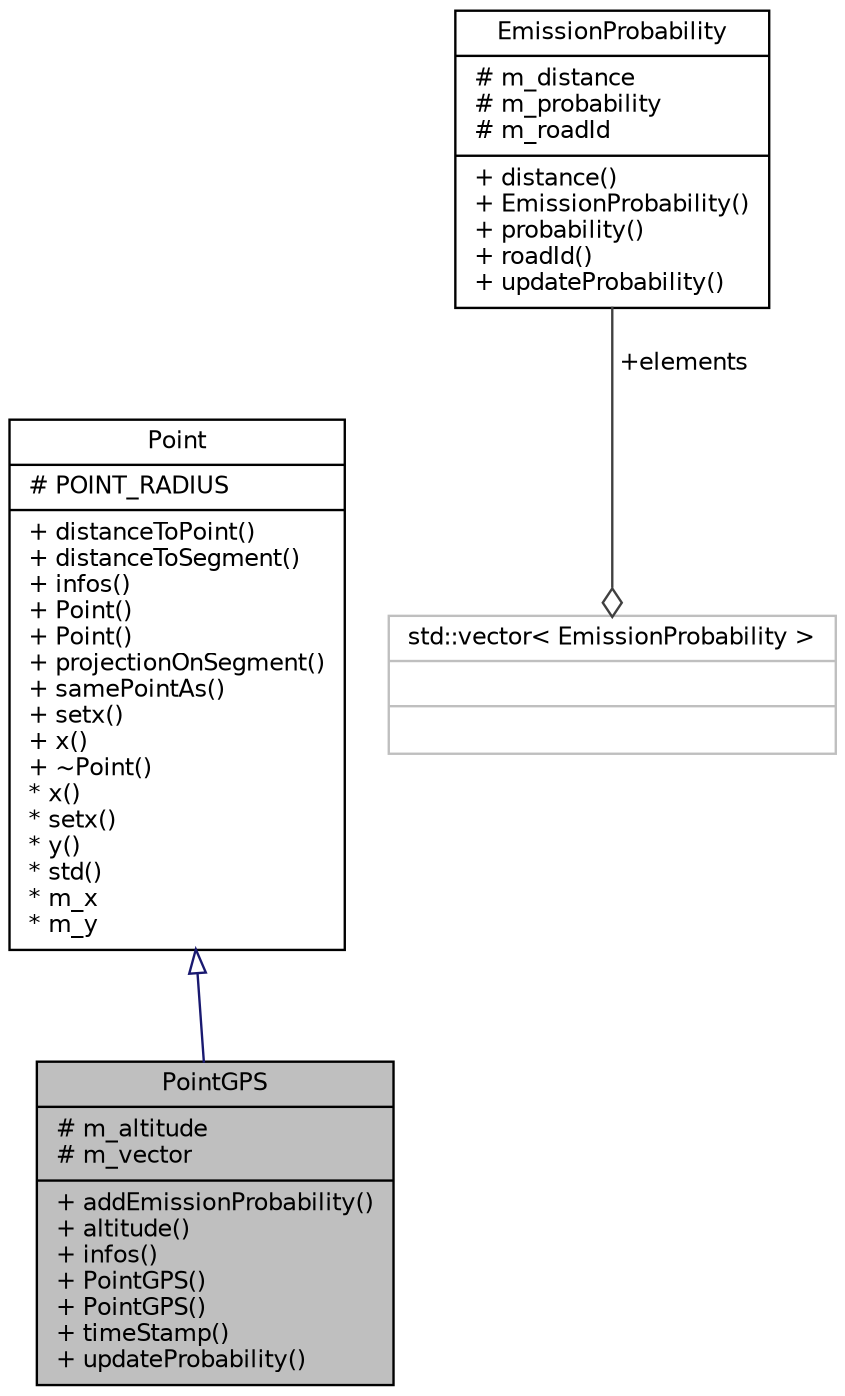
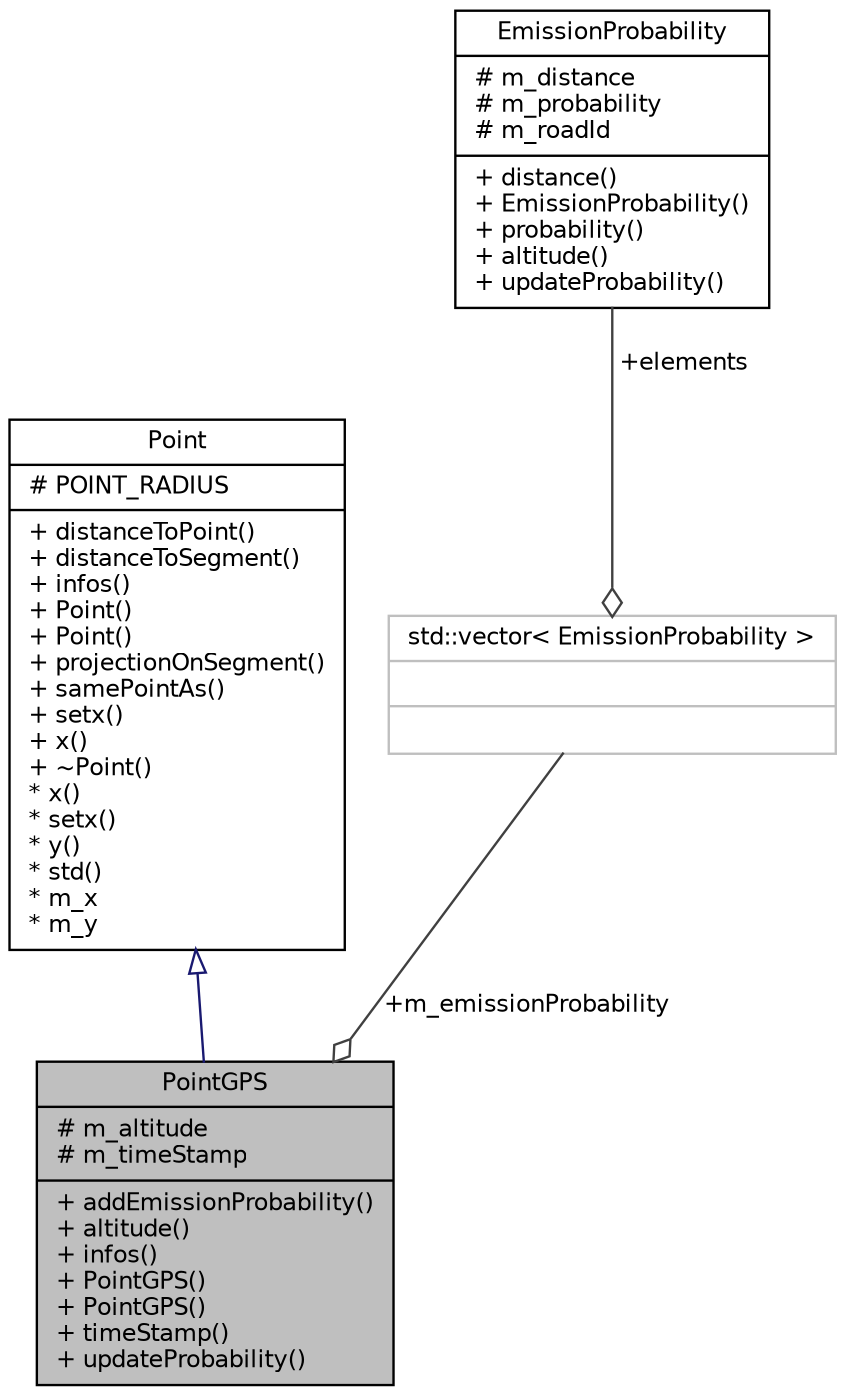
(534, 257) -> (542, 257)
none -> (457, 896)
(125, 1156) -> (152, 1156)
